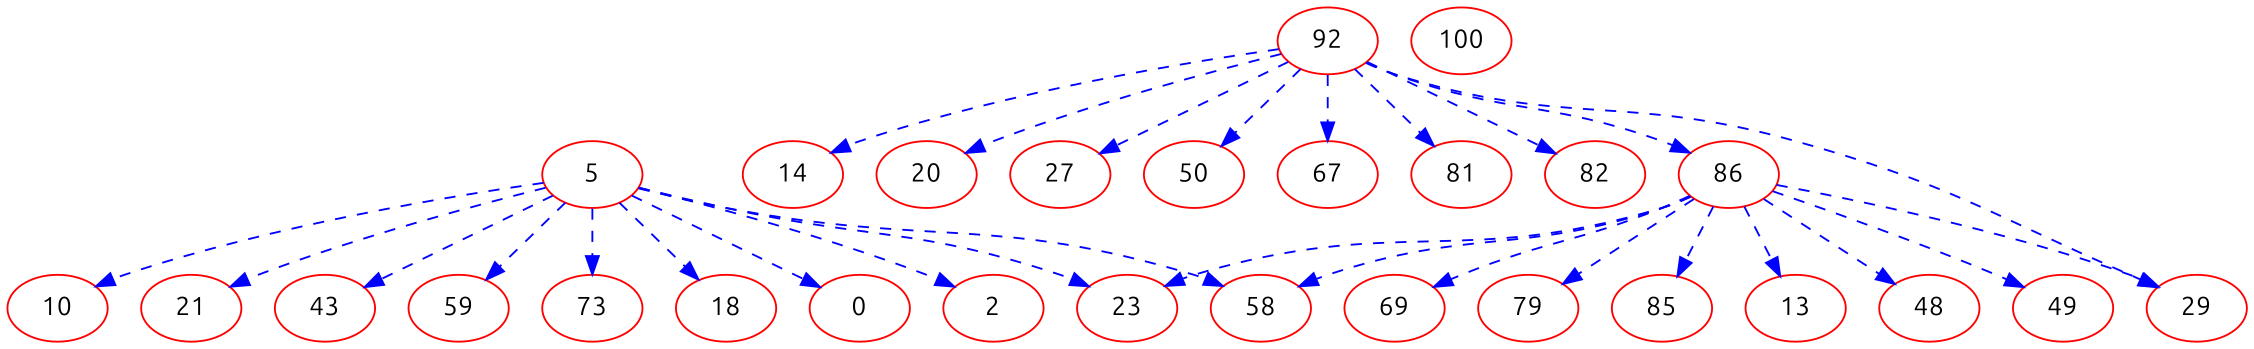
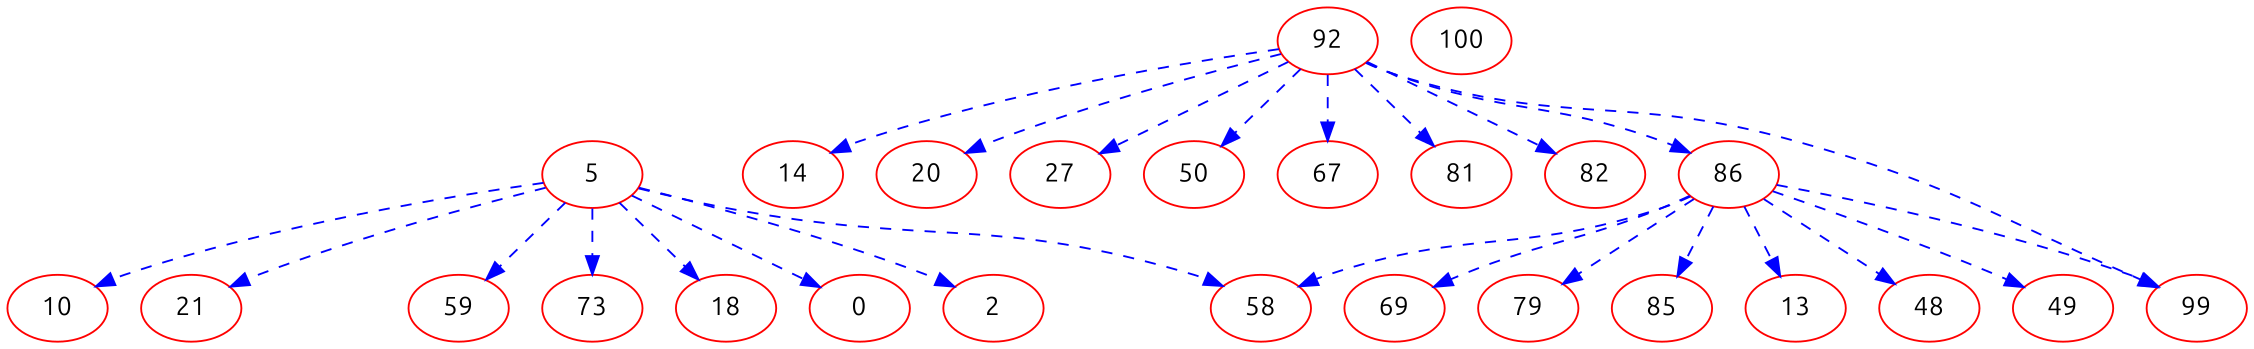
(325, 308) -> none
(1127, 308) -> none
(2197, 308) -> (2197, 308)
